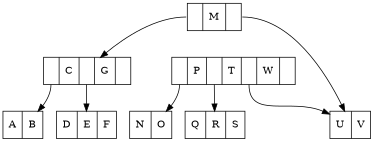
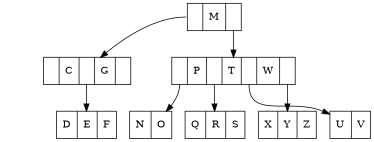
(303, 47) -> (233, 40)
(23, 125) -> none
none -> (287, 125)
